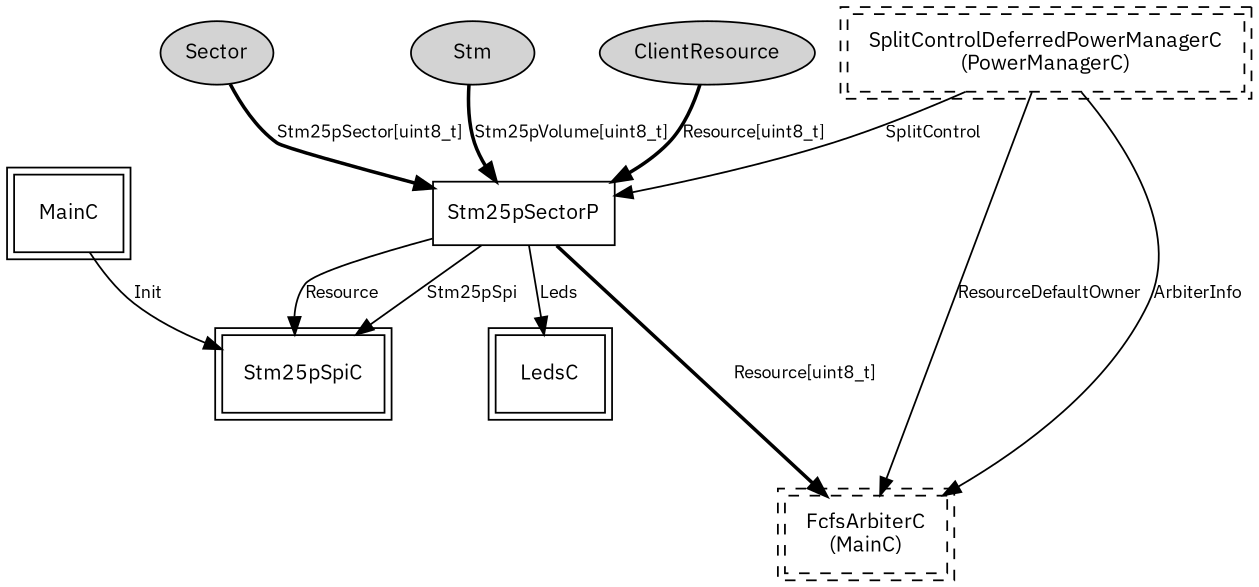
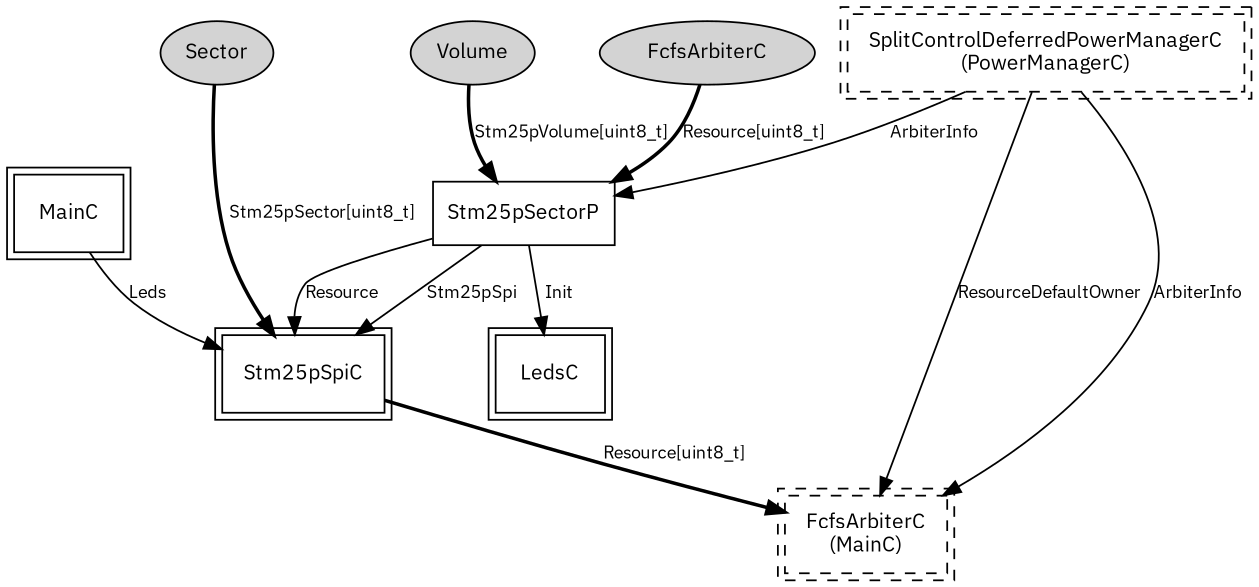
(473, 53) -> (473, 53)
(707, 53) -> (707, 53)
(934, 133) -> (934, 133)
(309, 154) -> (219, 207)
(148, 294) -> (148, 294)
(559, 294) -> (559, 294)
(685, 364) -> (575, 456)
